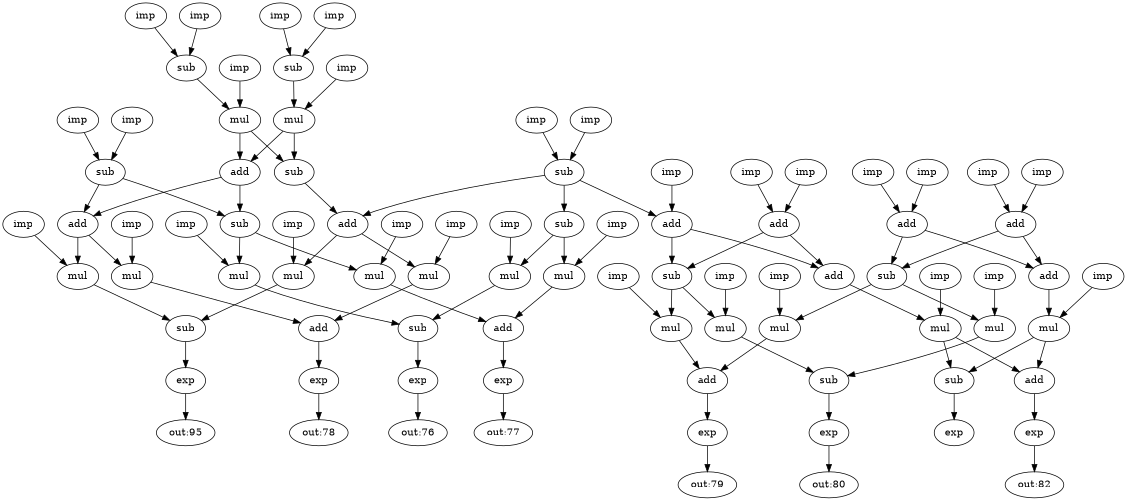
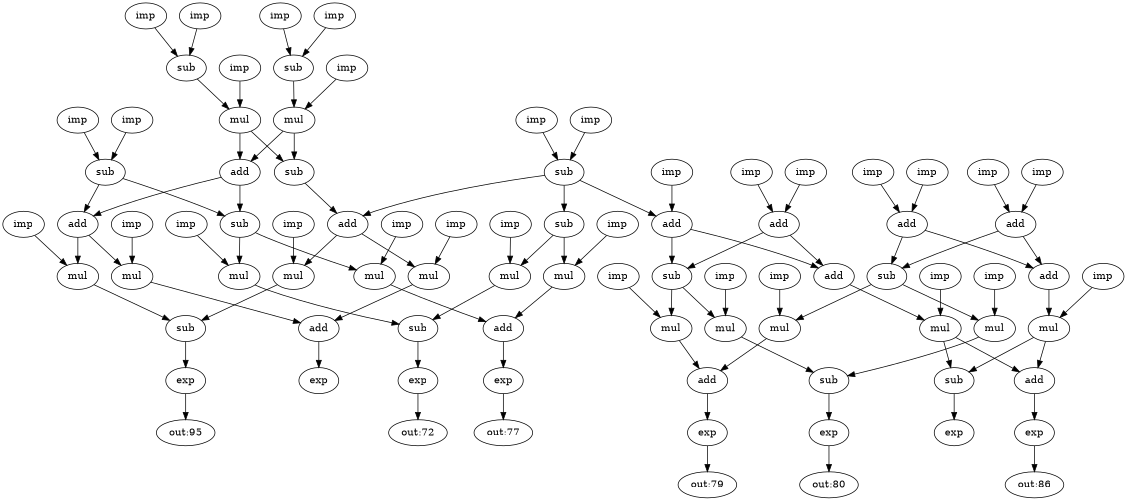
(319, 433) -> none
(418, 433) -> (418, 433)
(1034, 485) -> (1034, 485)
